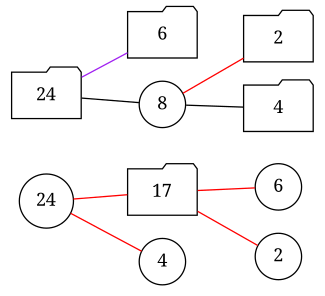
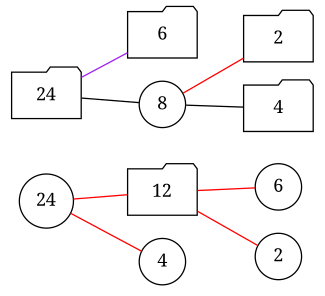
(162, 192) -> (162, 192)
